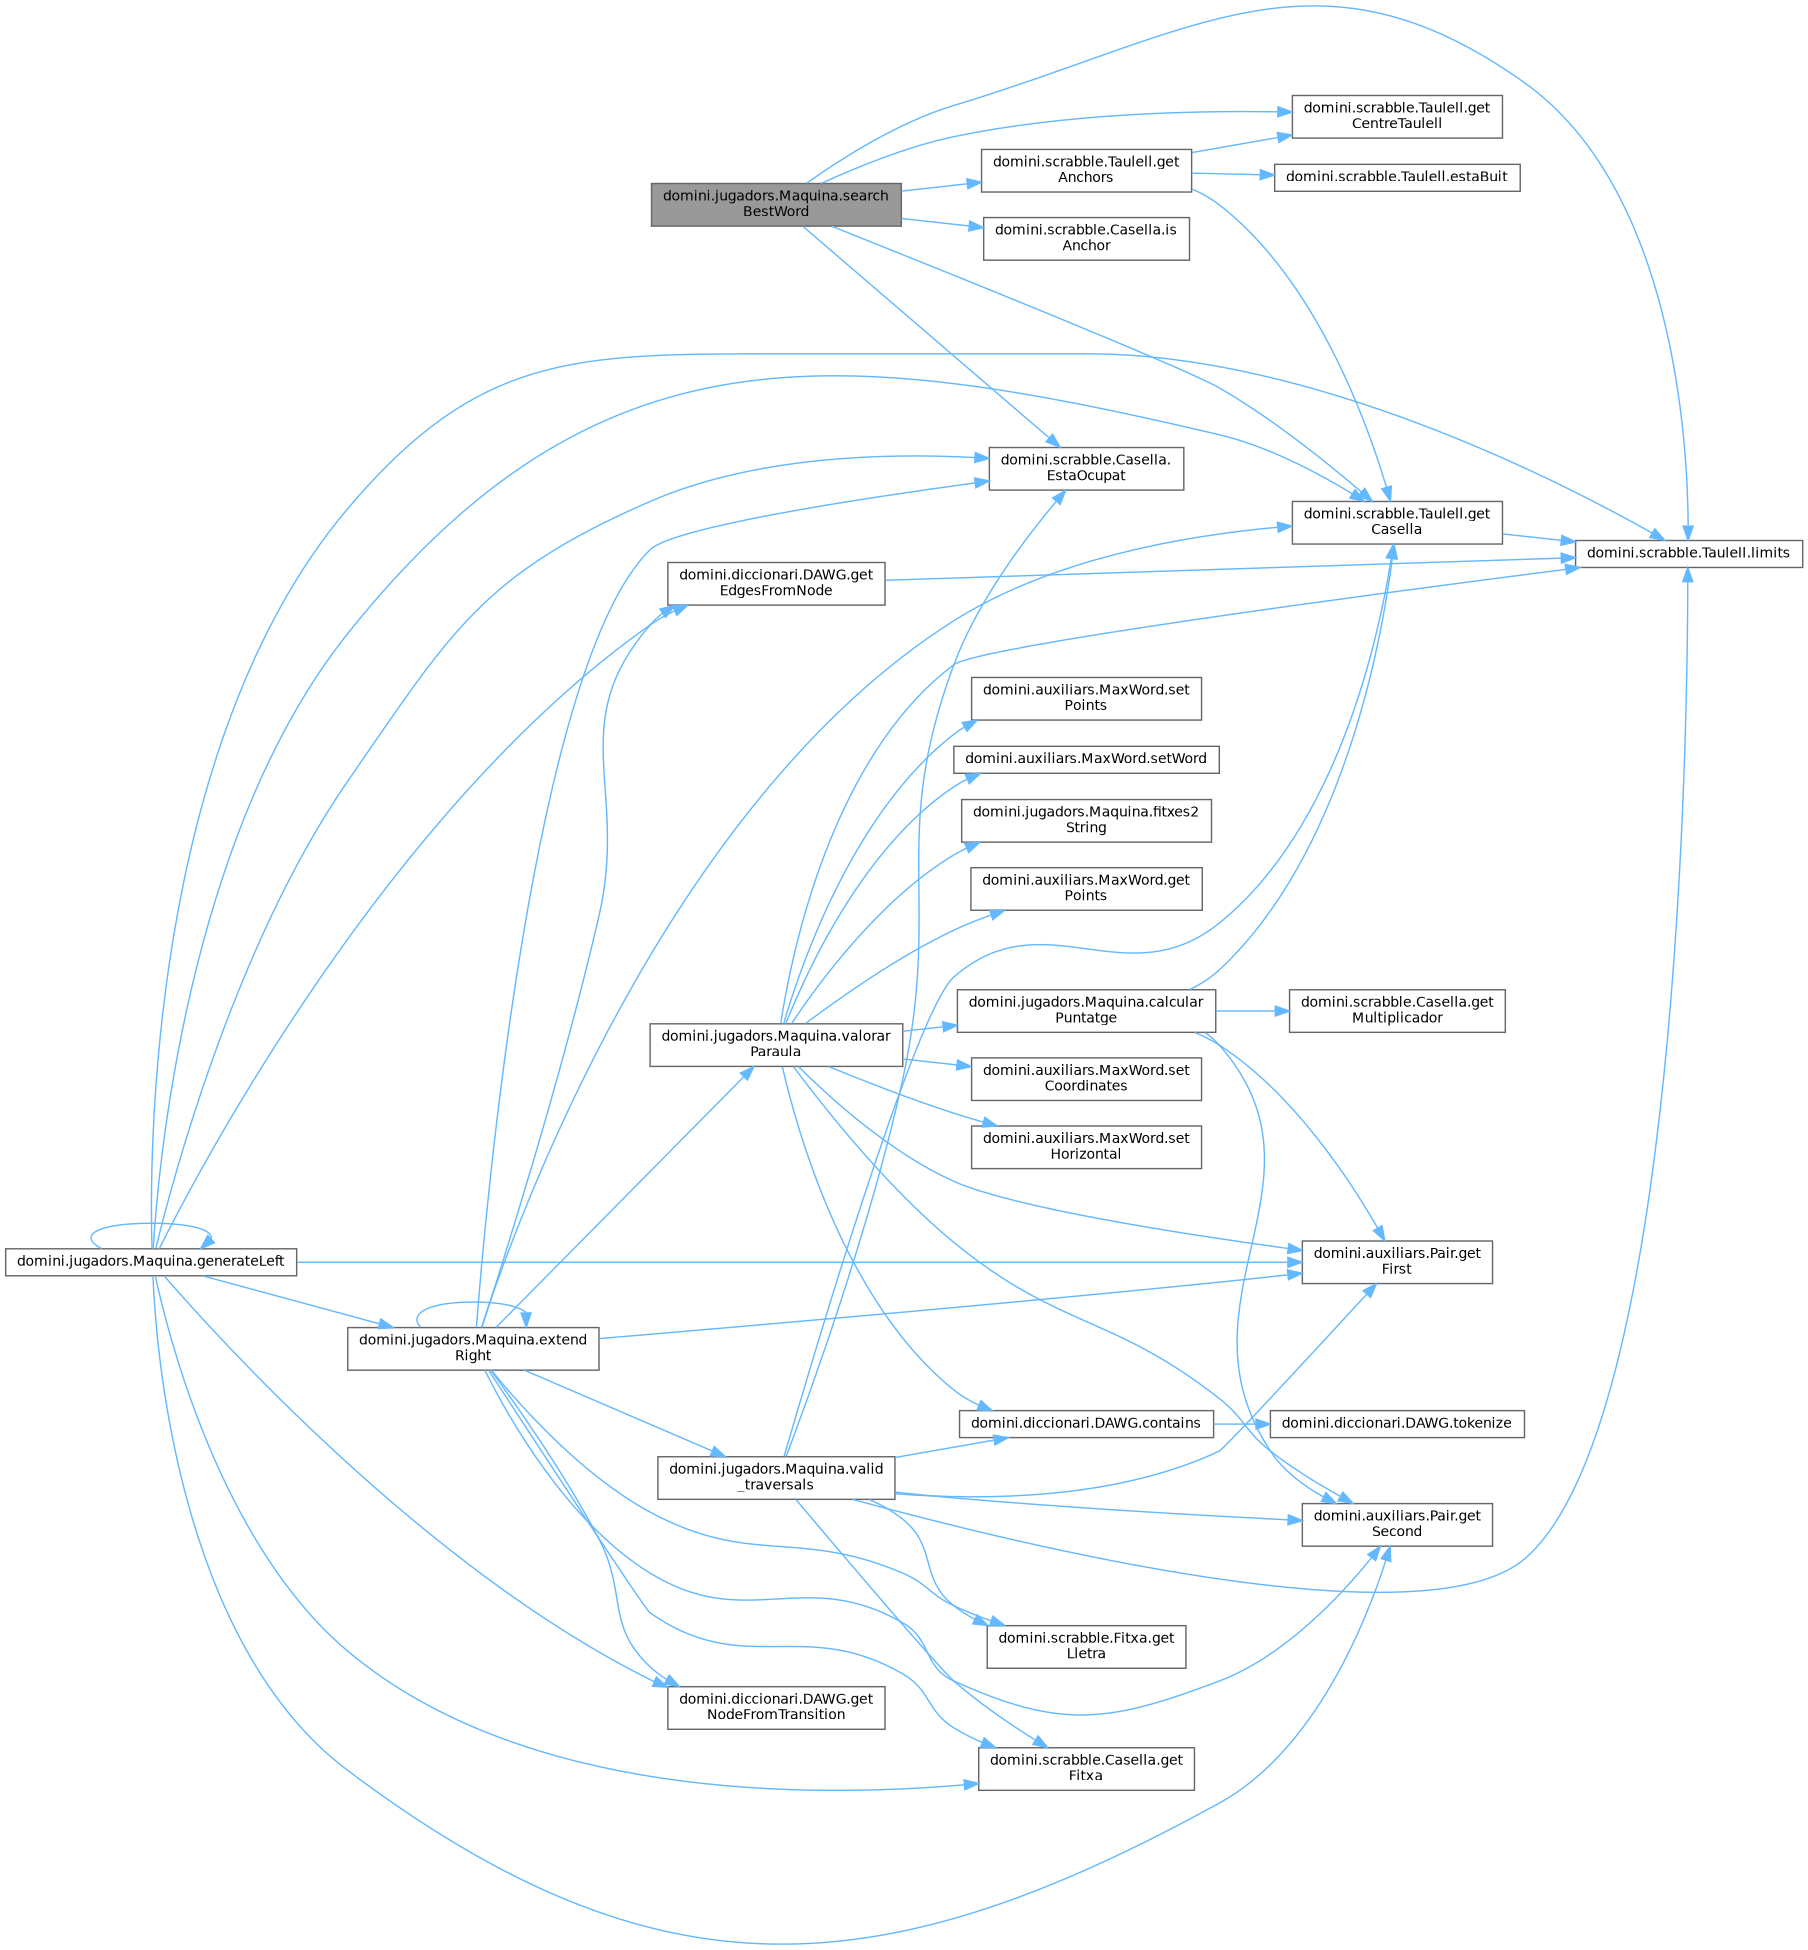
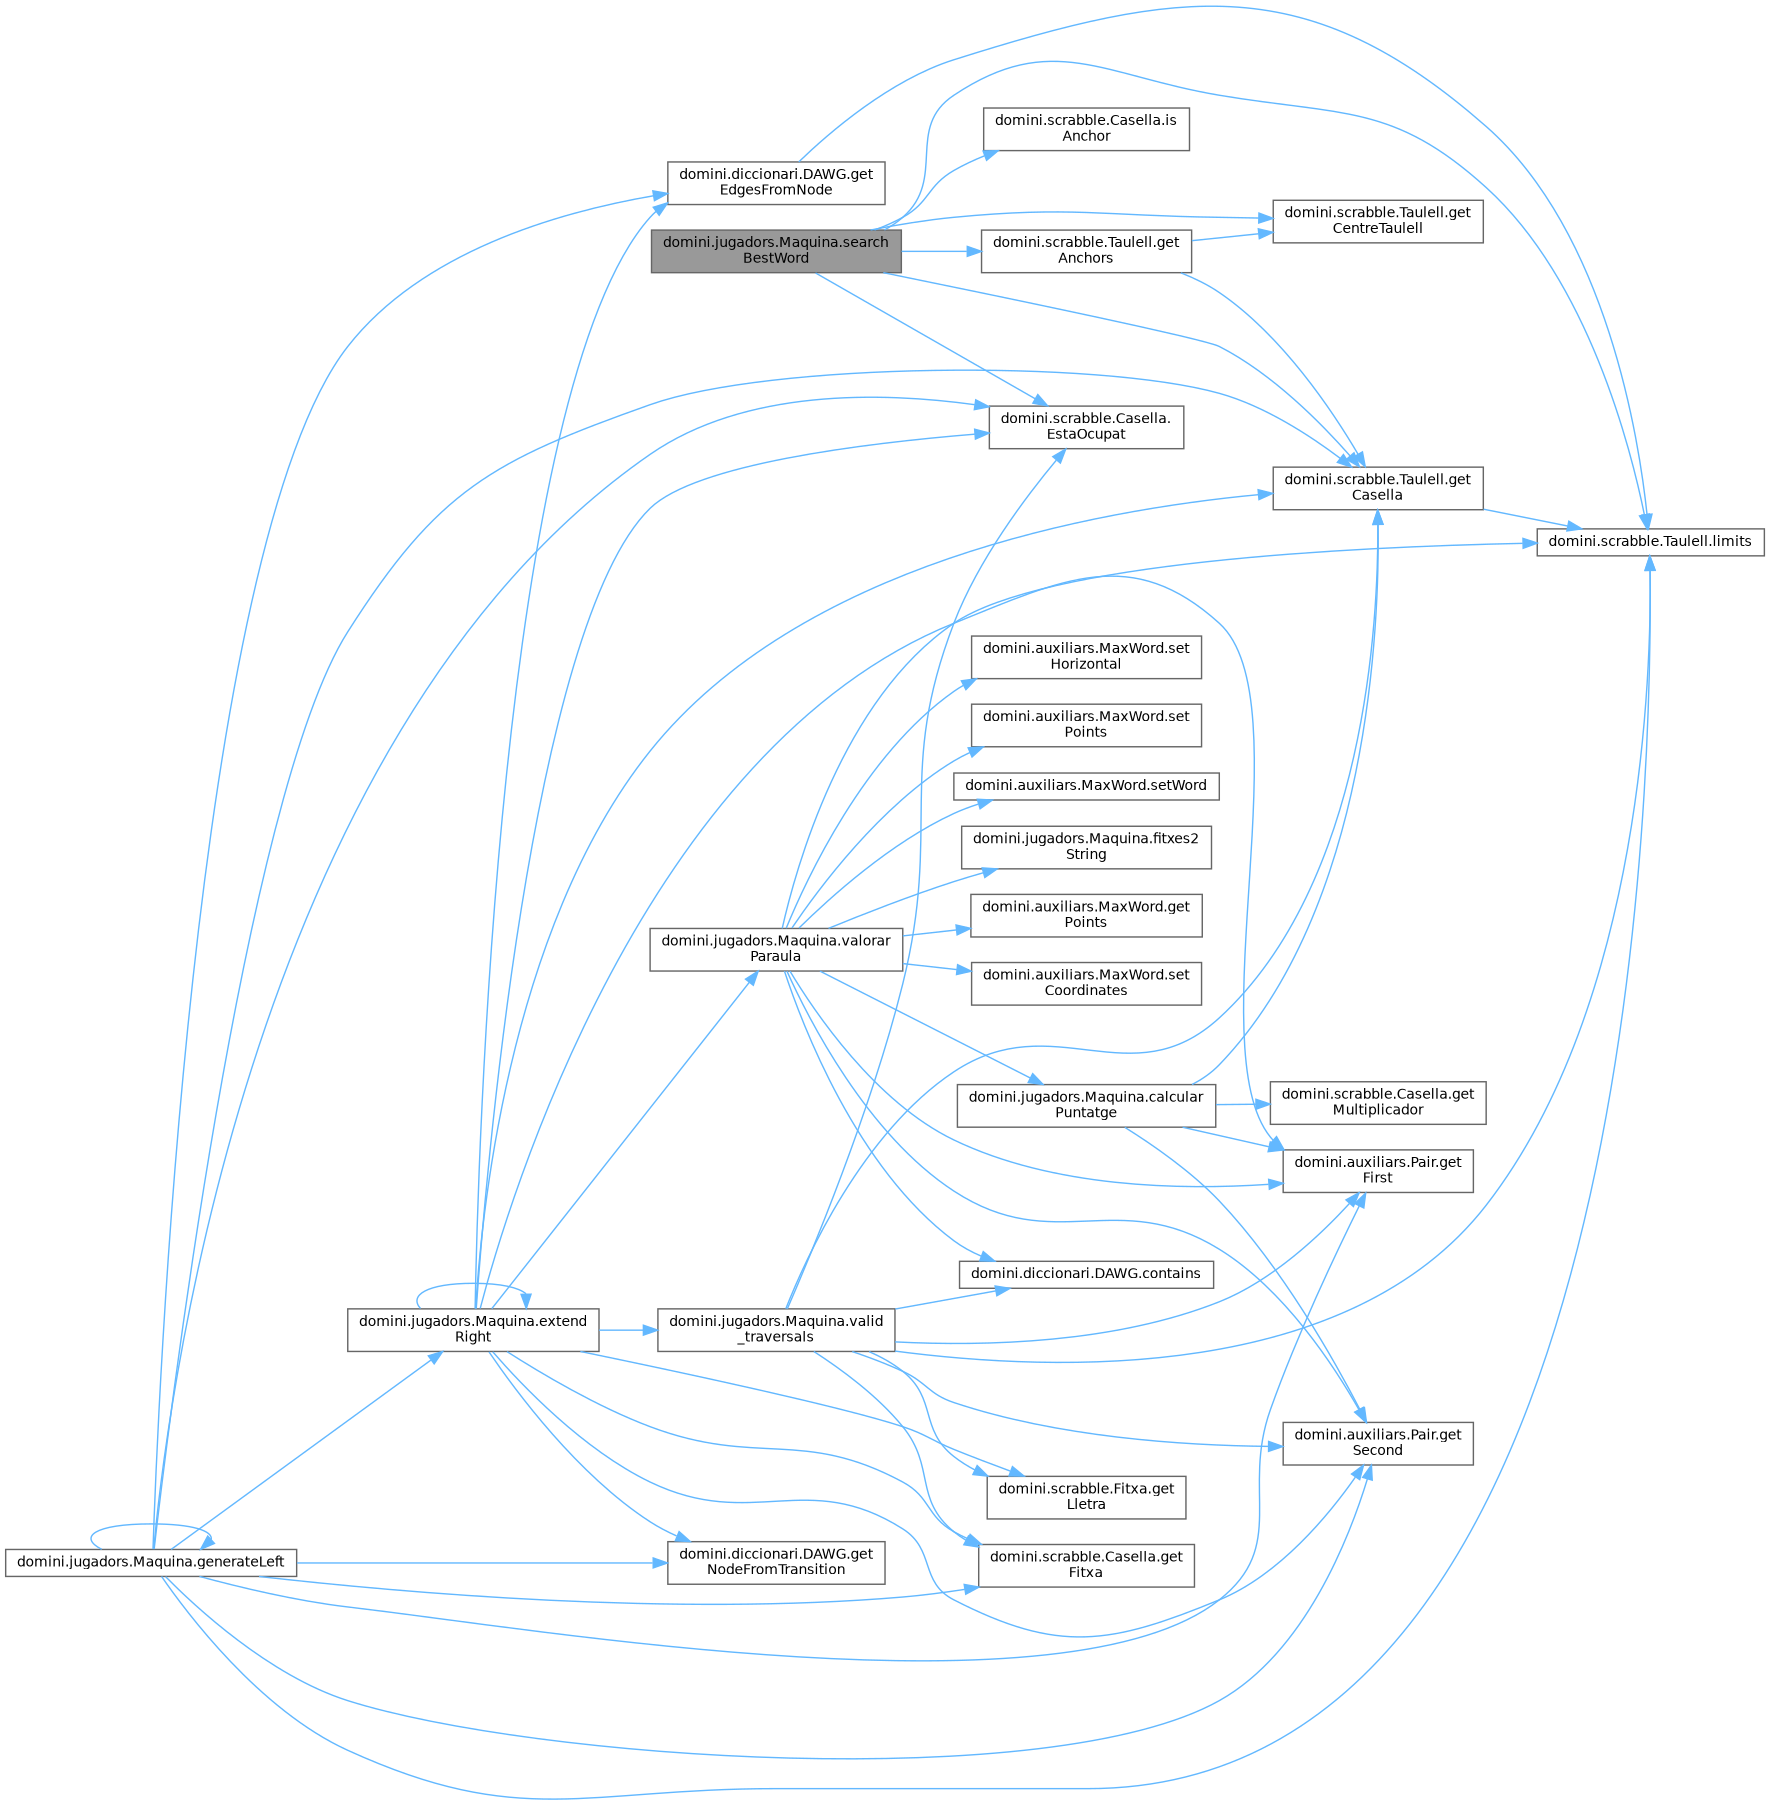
(1397, 178) -> none
(1397, 1424) -> none
